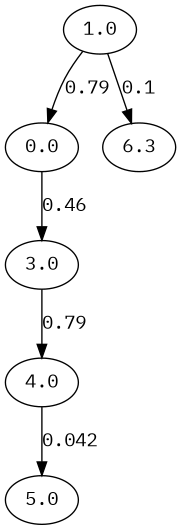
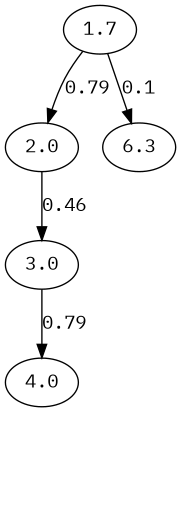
(100, 30) -> (100, 30)
(42, 147) -> (42, 147)
(42, 500) -> none
